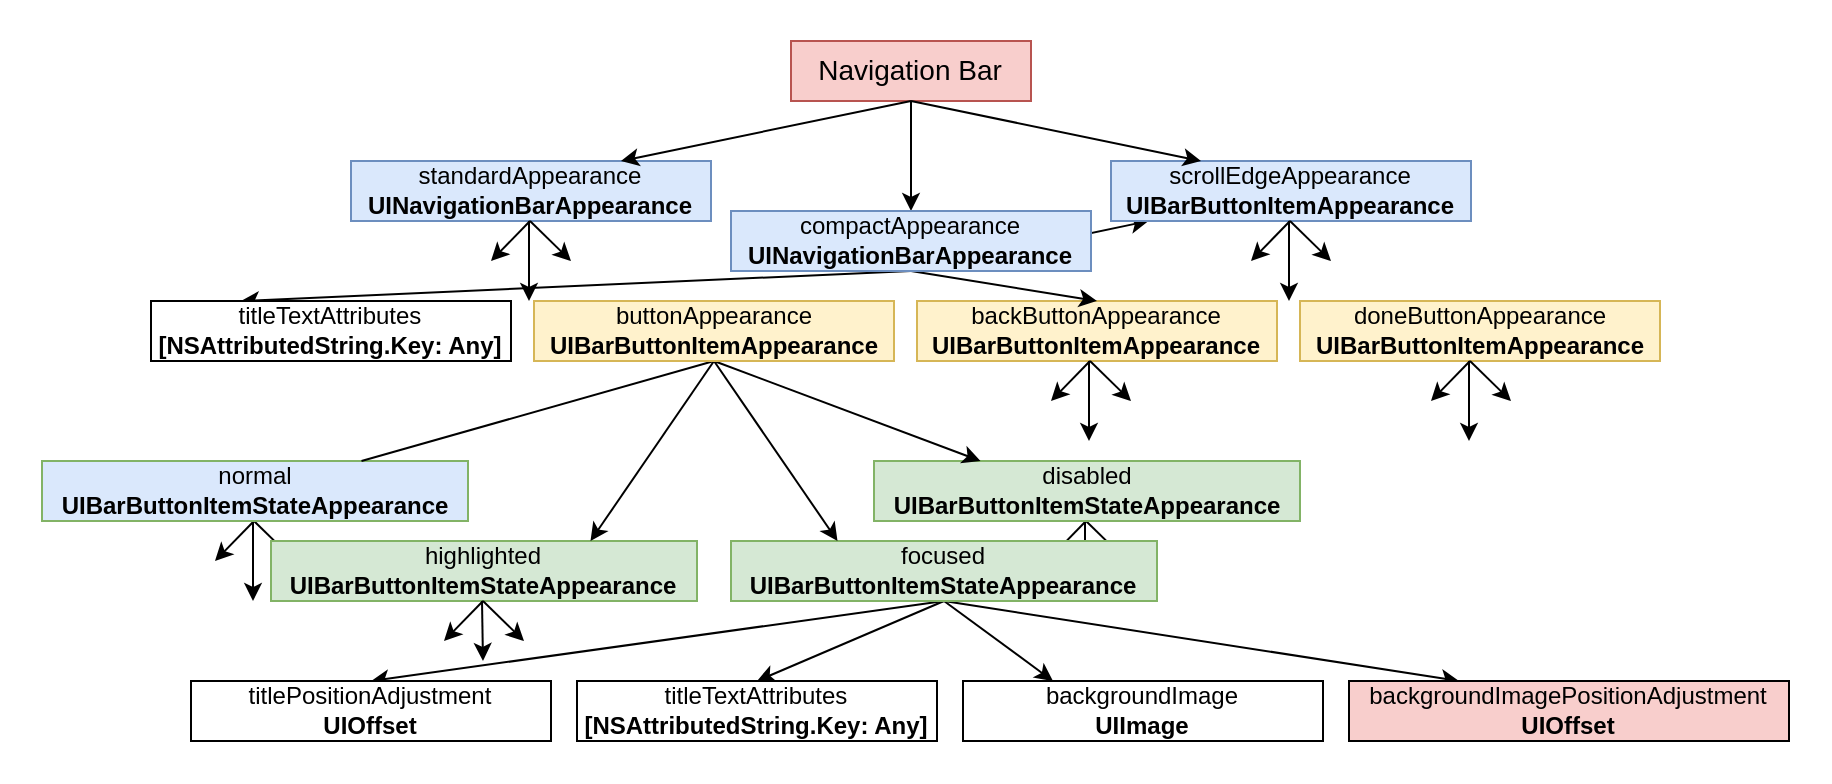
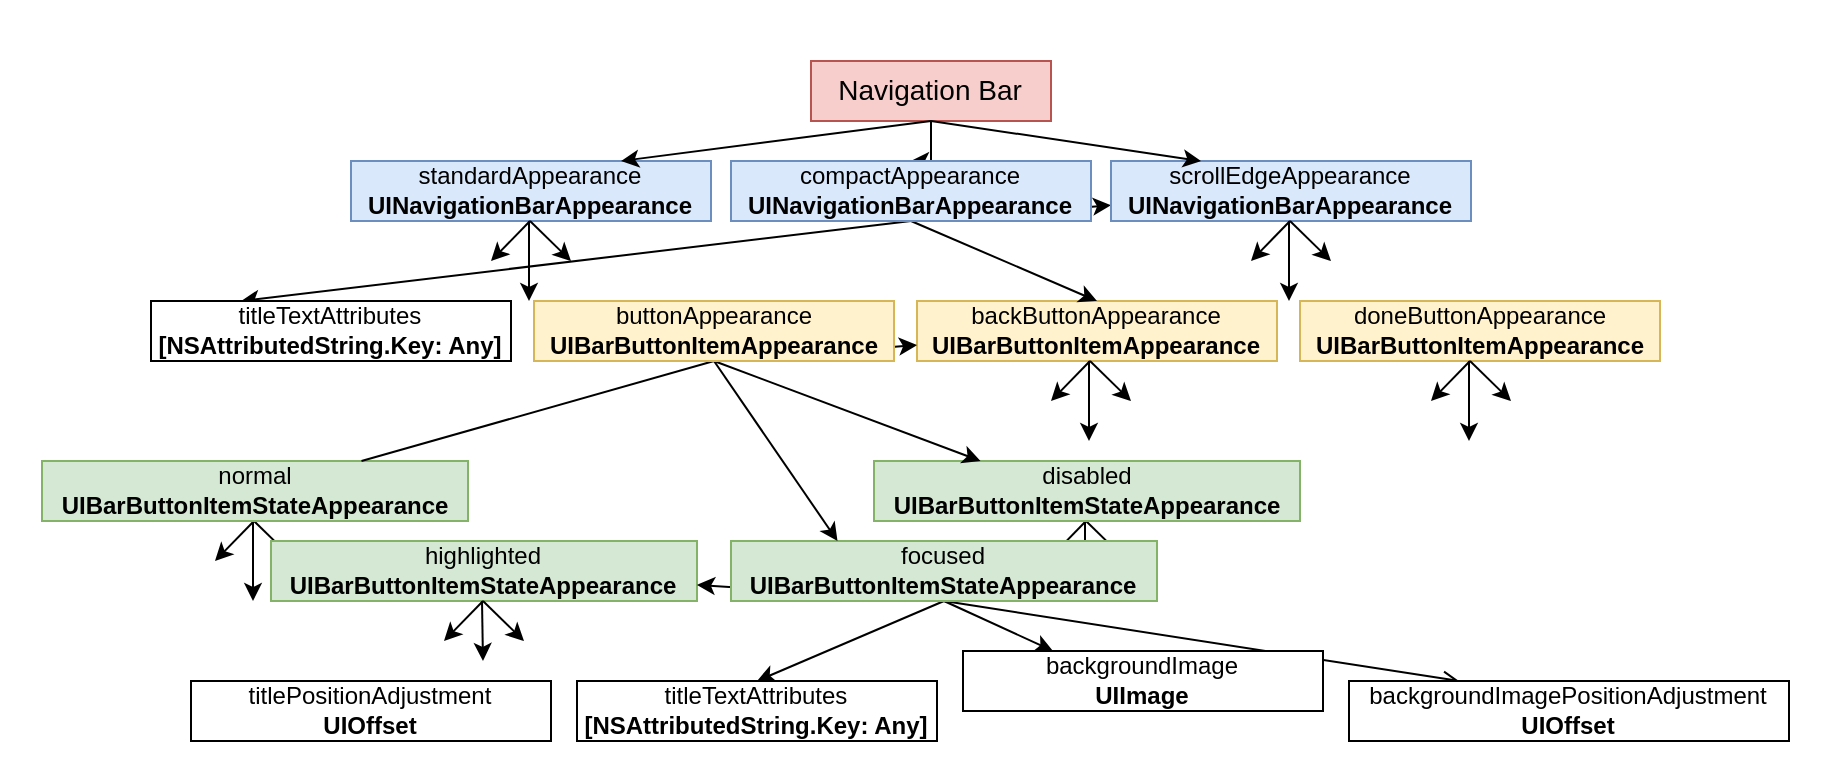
(911, 71) -> (931, 91)
(1291, 191) -> (1291, 191)
(911, 241) -> (911, 191)
(655, 447) -> (898, 347)
(255, 491) -> (255, 491)
(657, 641) -> (721, 586)
(1444, 679) -> (1448, 679)
(1143, 711) -> (1143, 681)
(1569, 711) -> (1569, 711)
